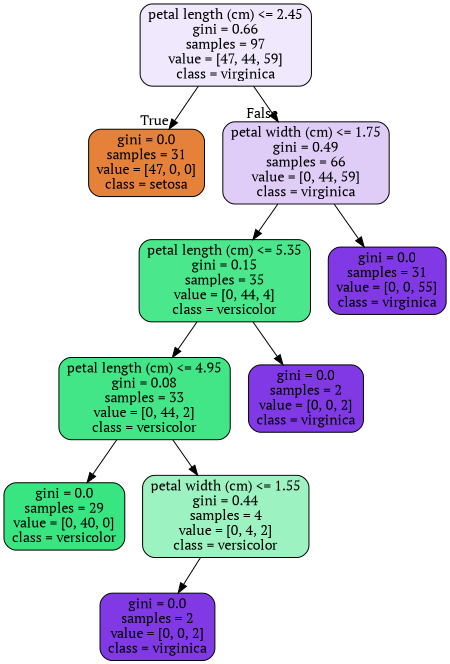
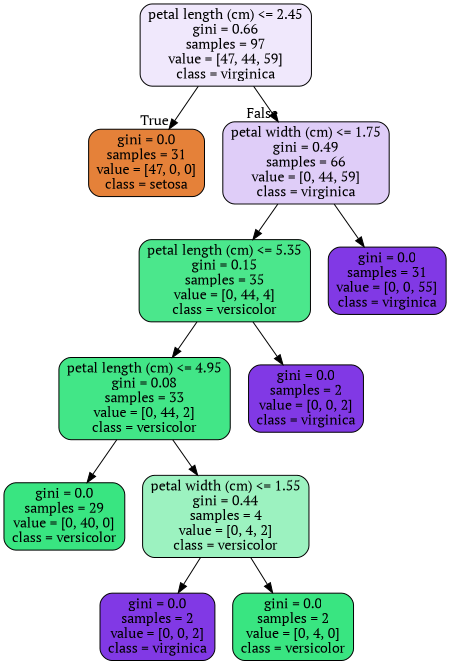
none -> (293, 627)
